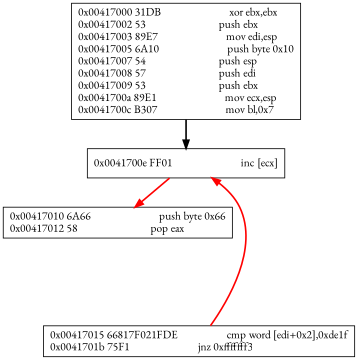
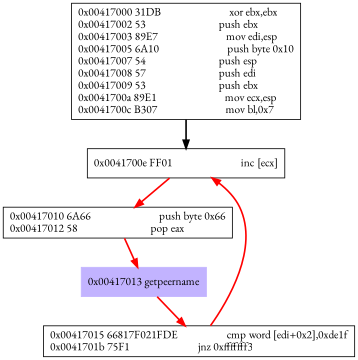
none -> (144, 282)
